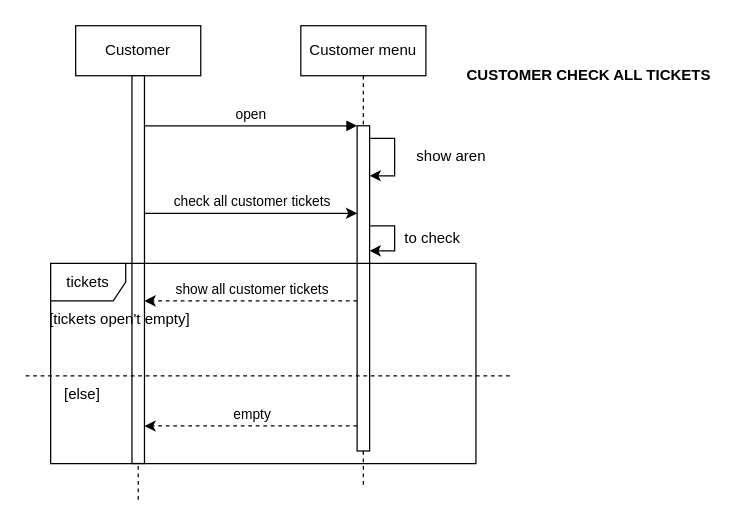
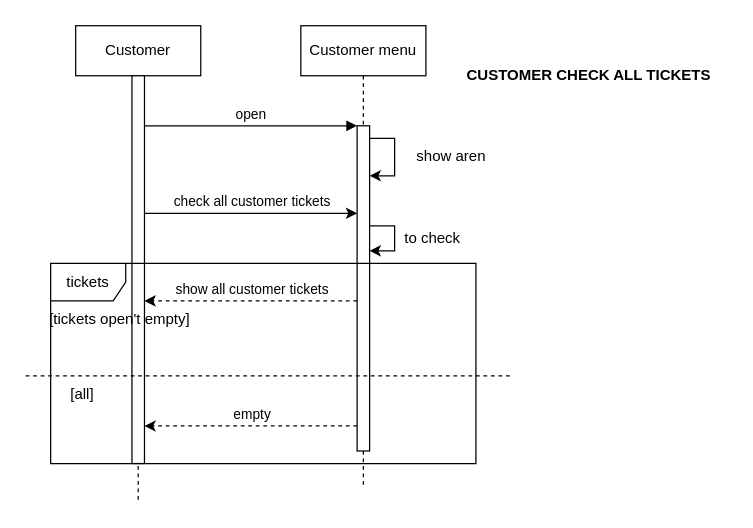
(83, 394) -> (83, 394)
